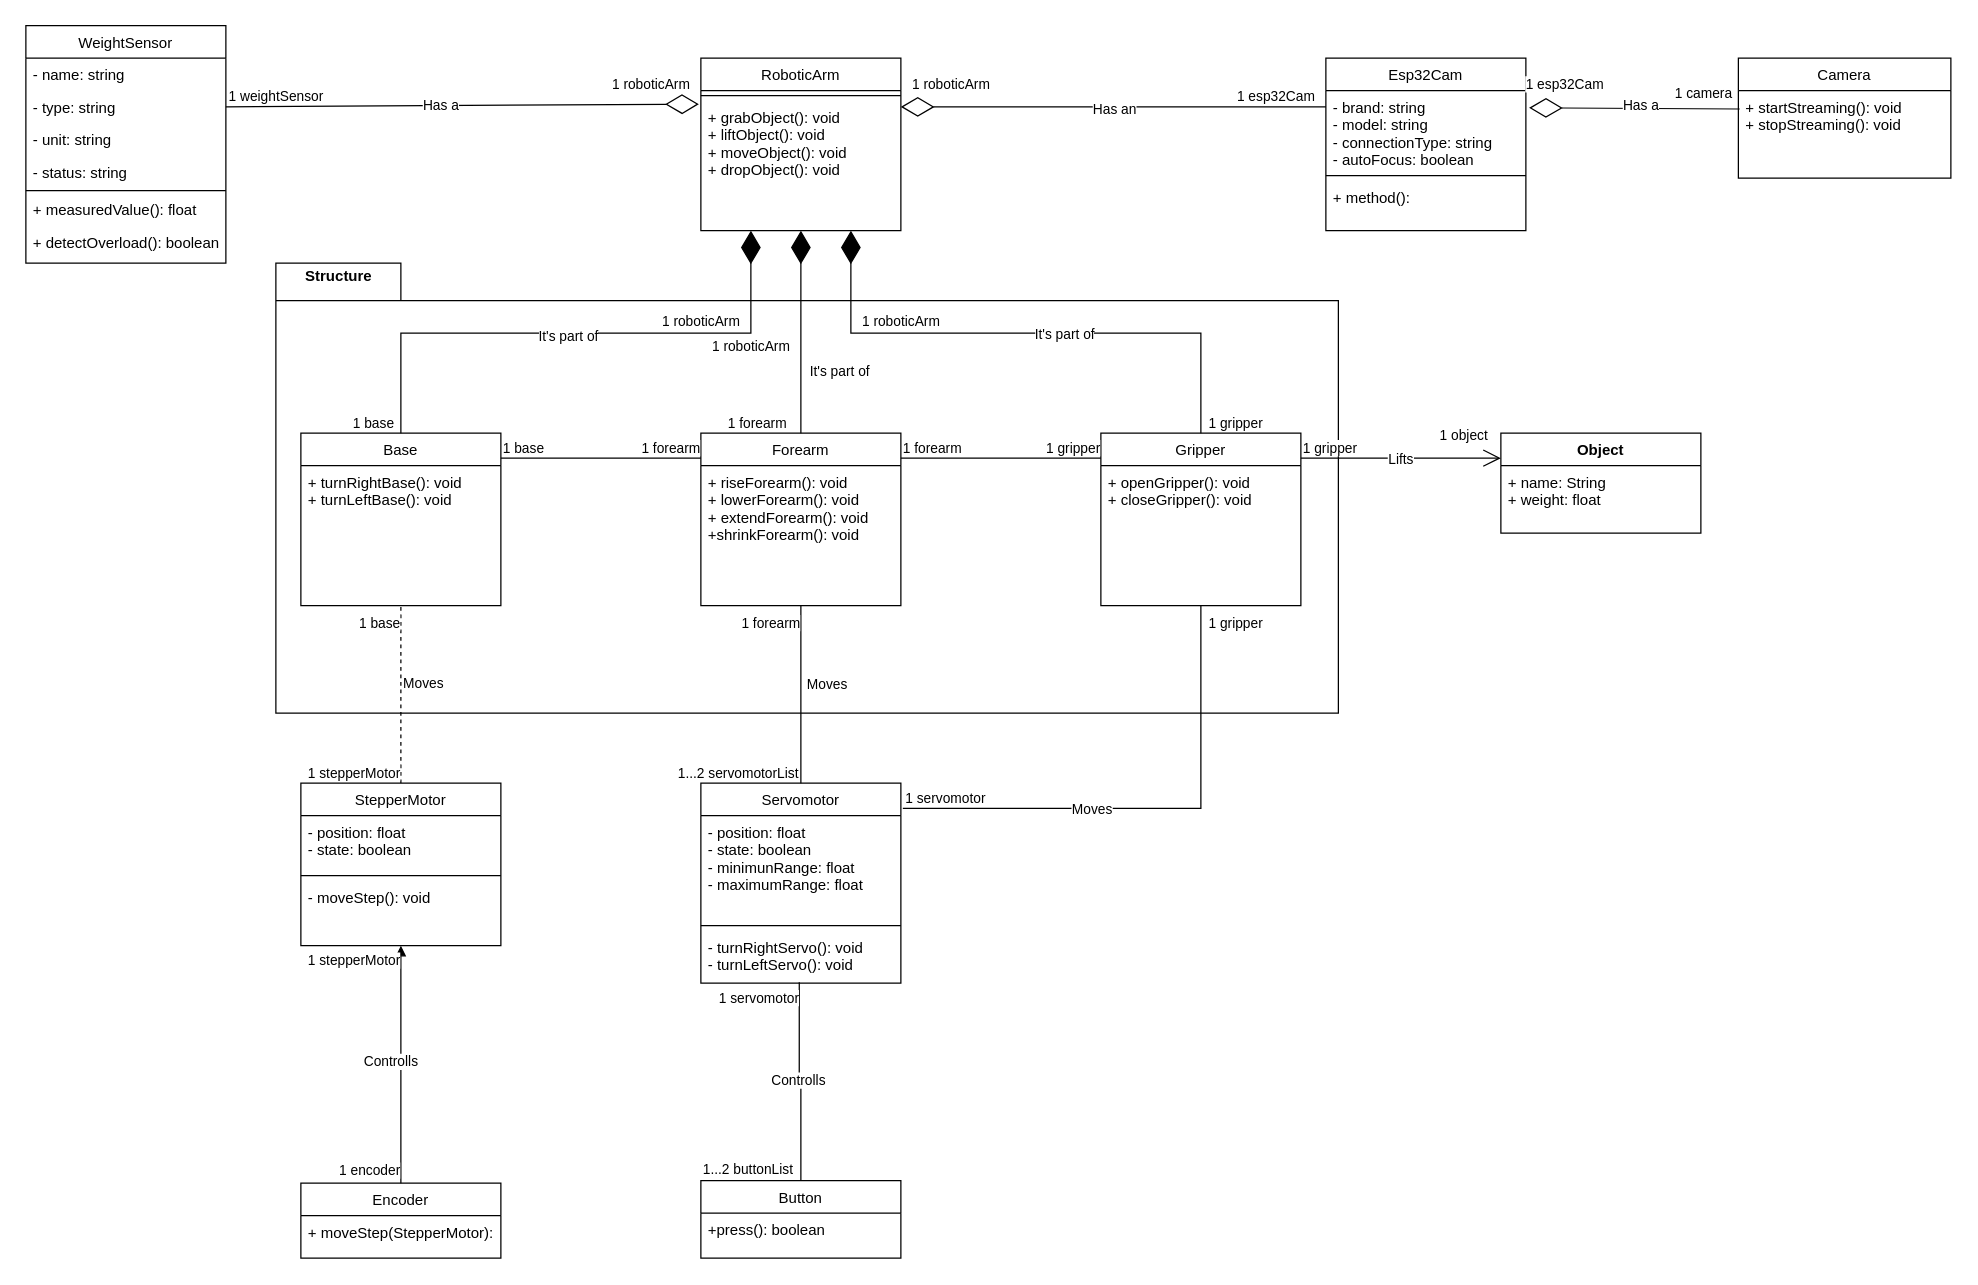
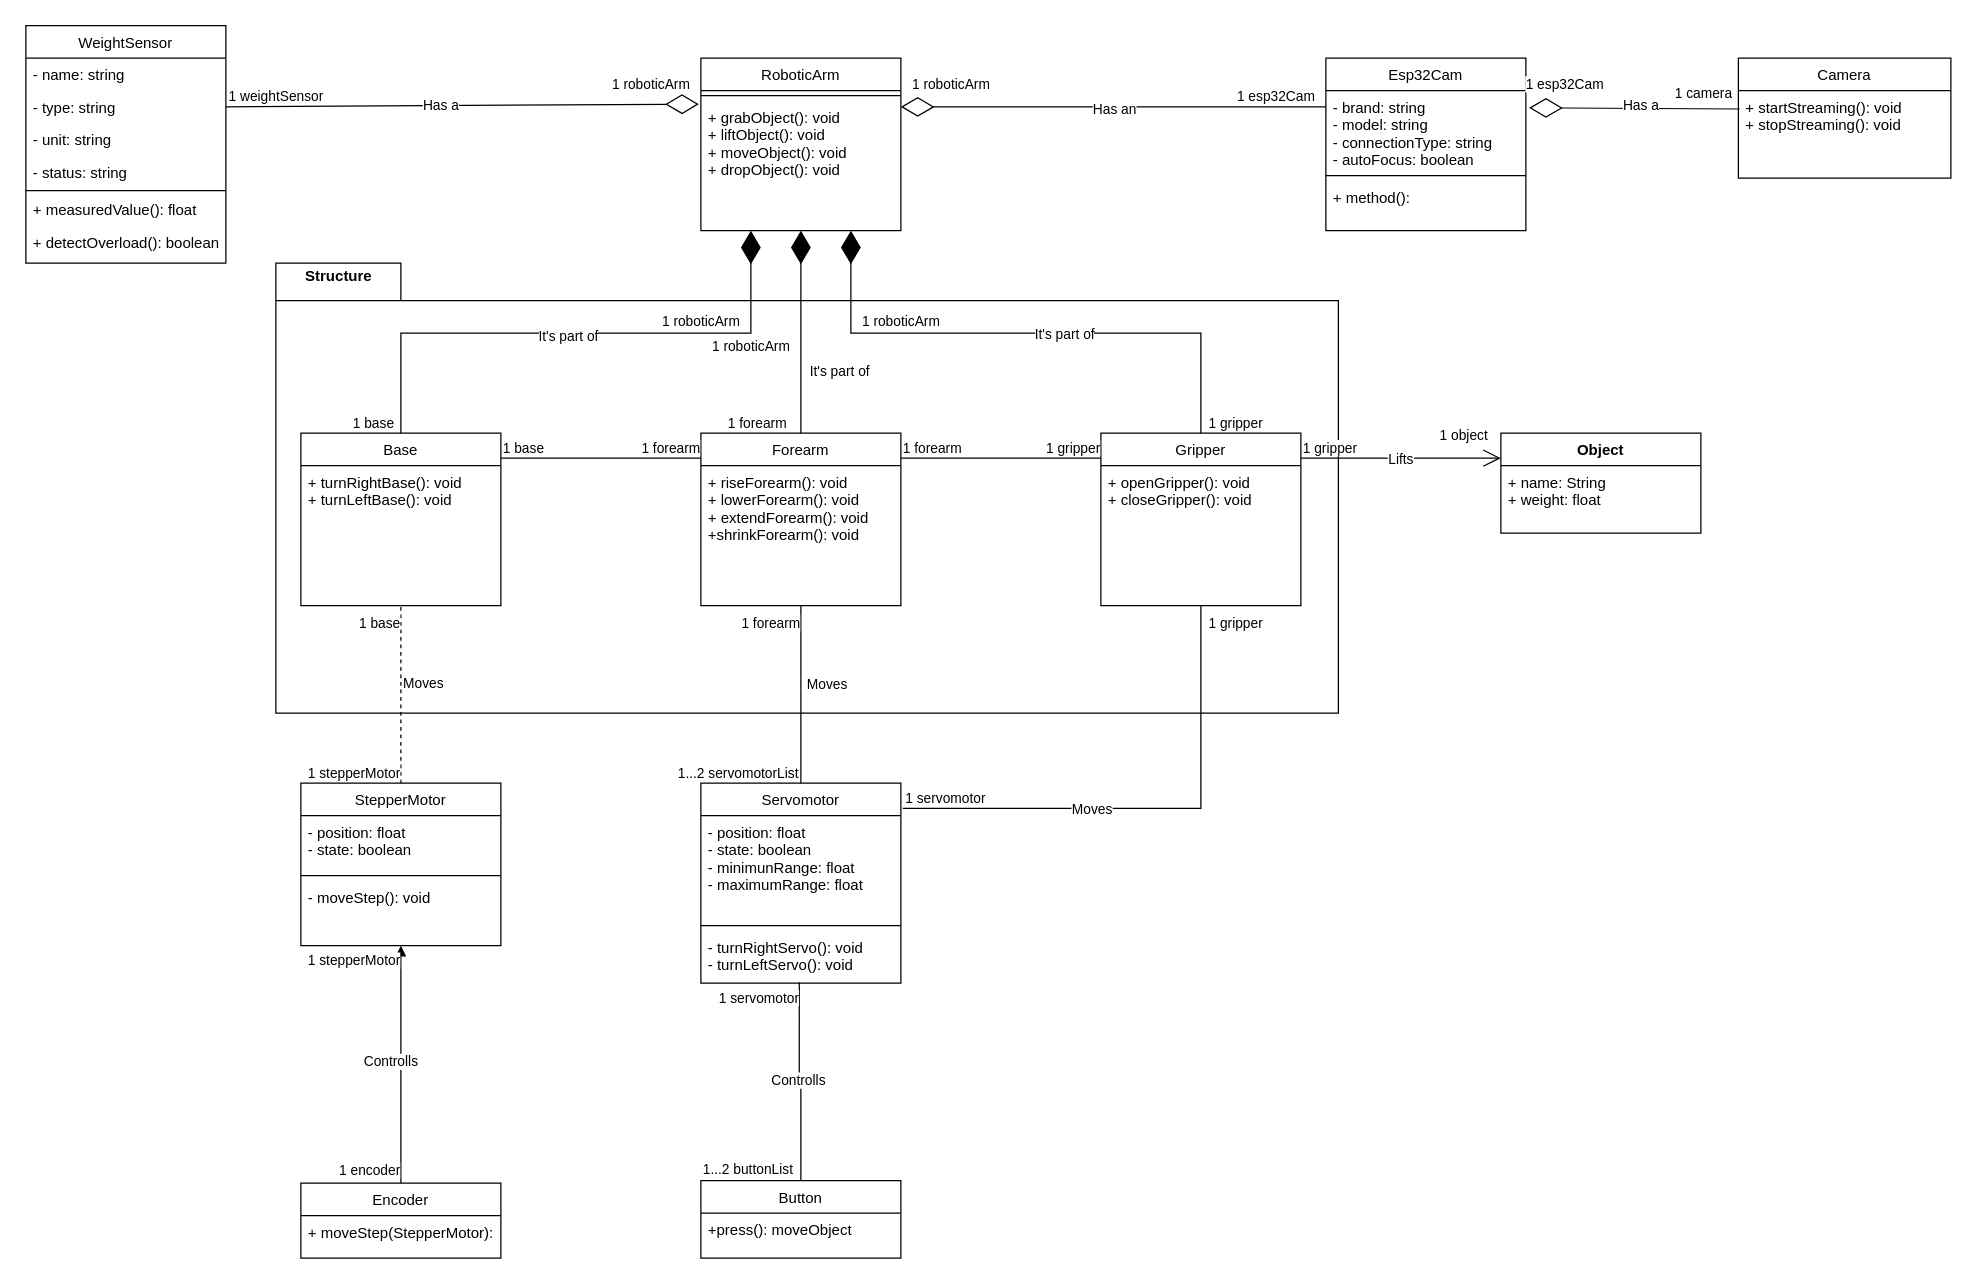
(773, 1230) -> (788, 1230)
